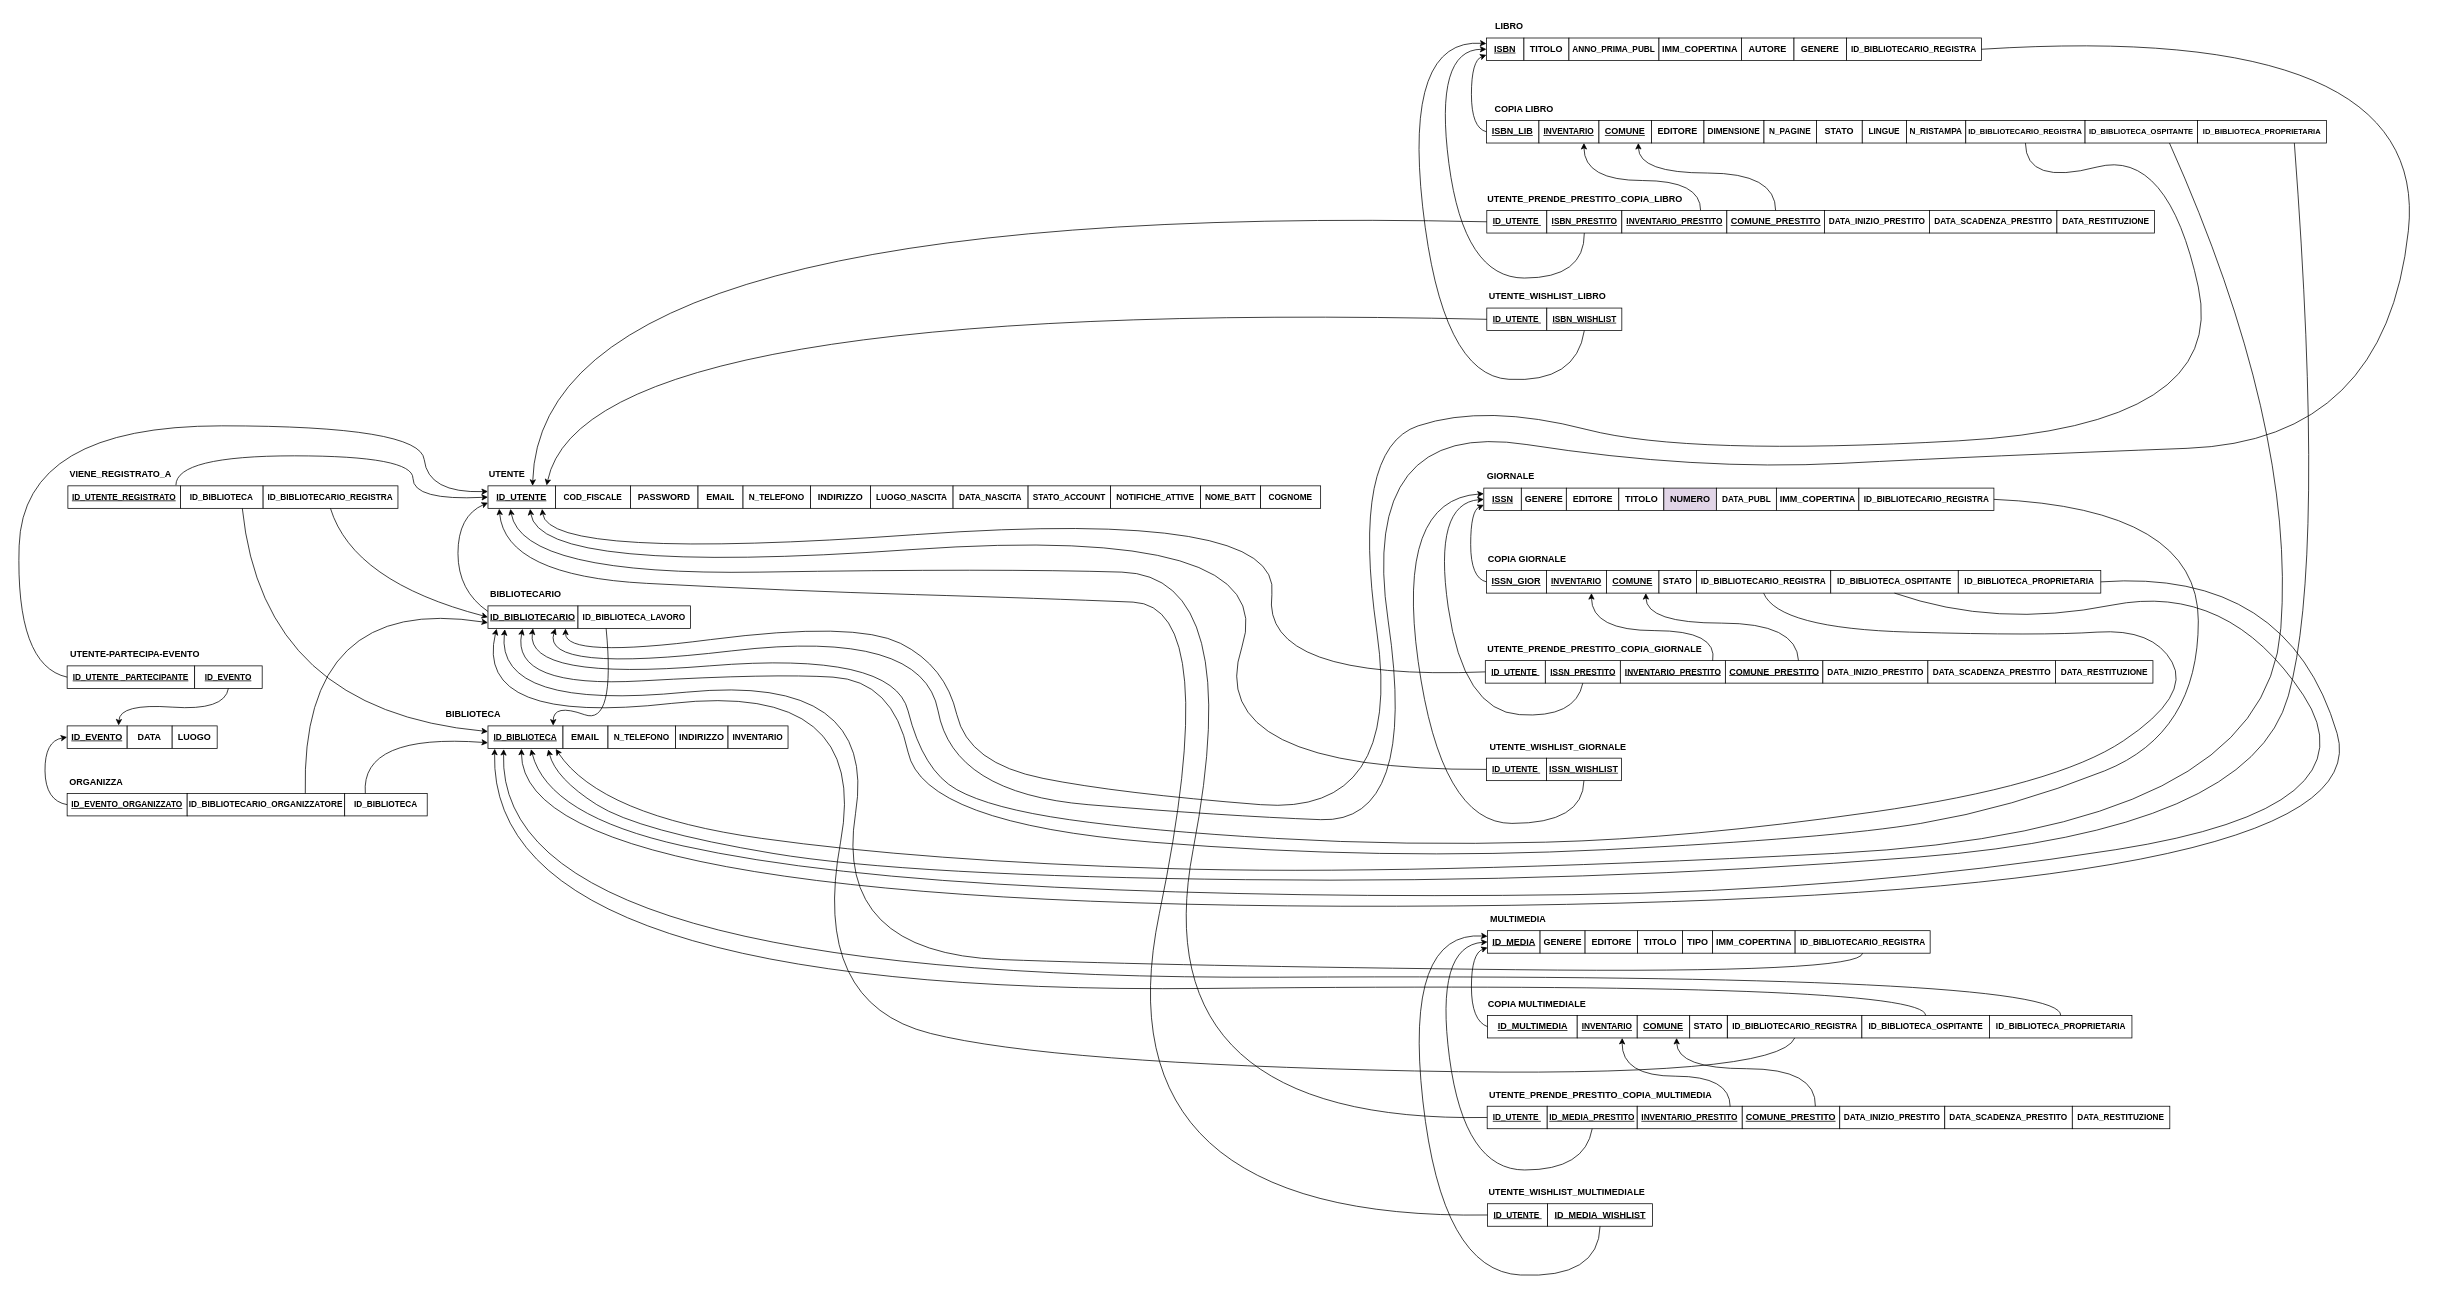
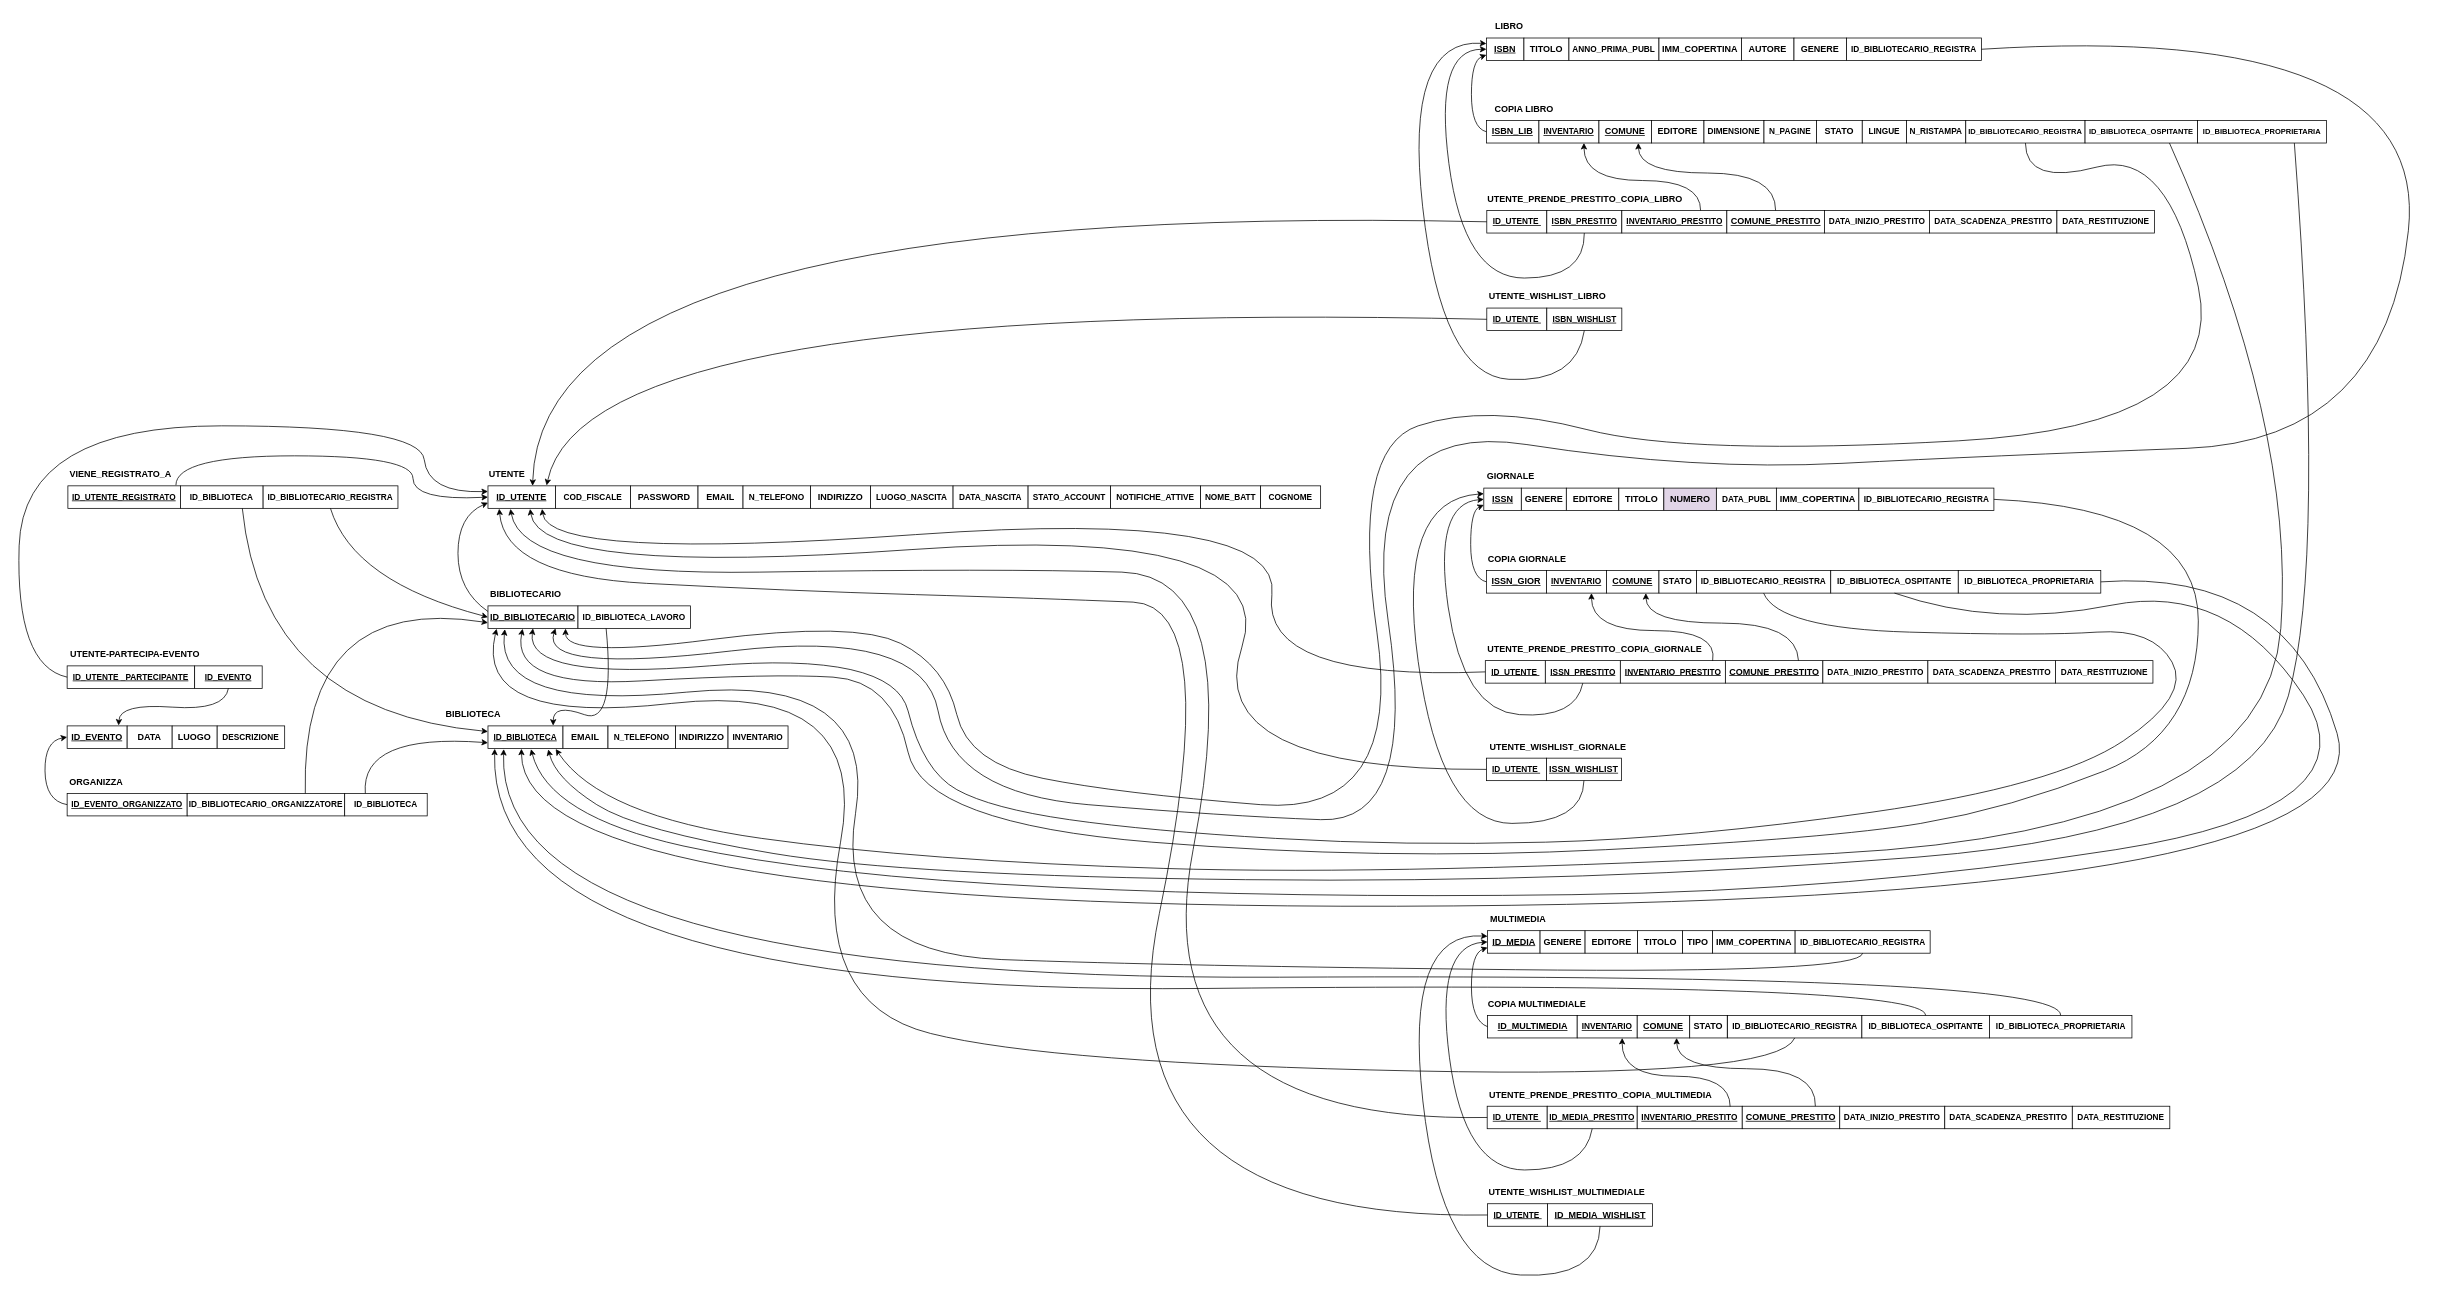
none -> (251, 737)
